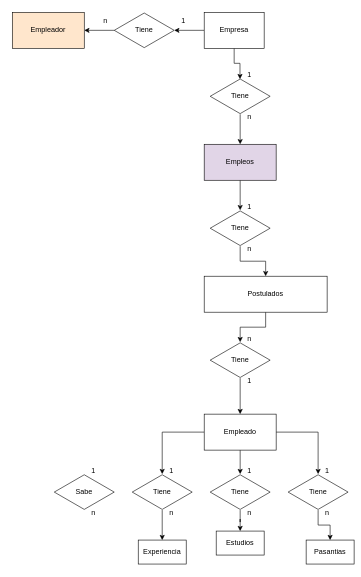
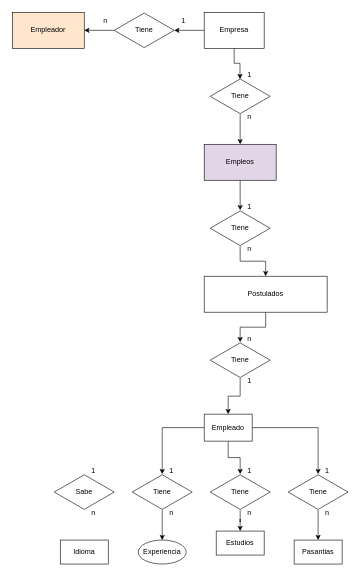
(240, 432) -> (228, 428)
none -> (84, 552)
(162, 552) -> (162, 552)
(330, 552) -> (318, 552)
